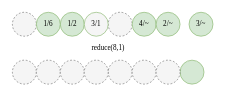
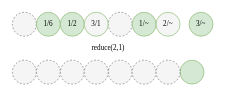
(144, 24) -> (144, 24)
(168, 24) -> (168, 24)
(108, 48) -> (108, 48)
